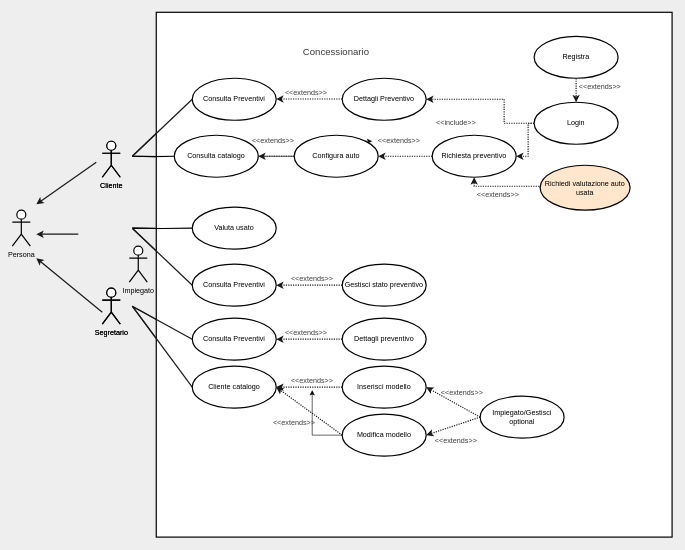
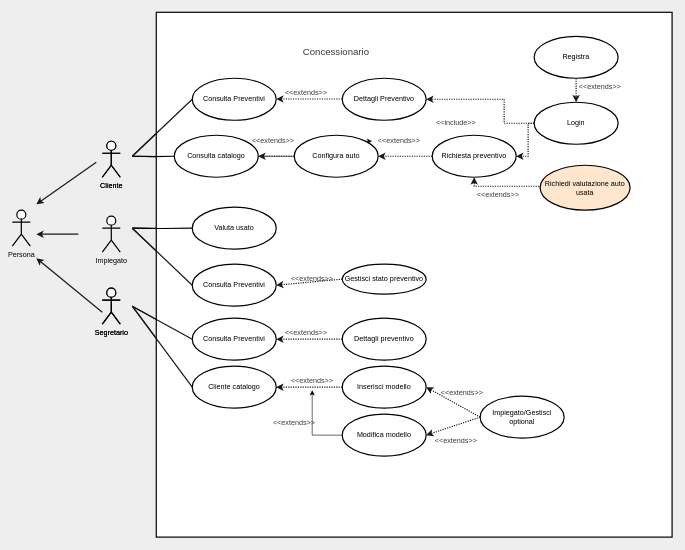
(138, 264) -> (111, 234)
(384, 285) -> (384, 279)
(310, 412) -> none
